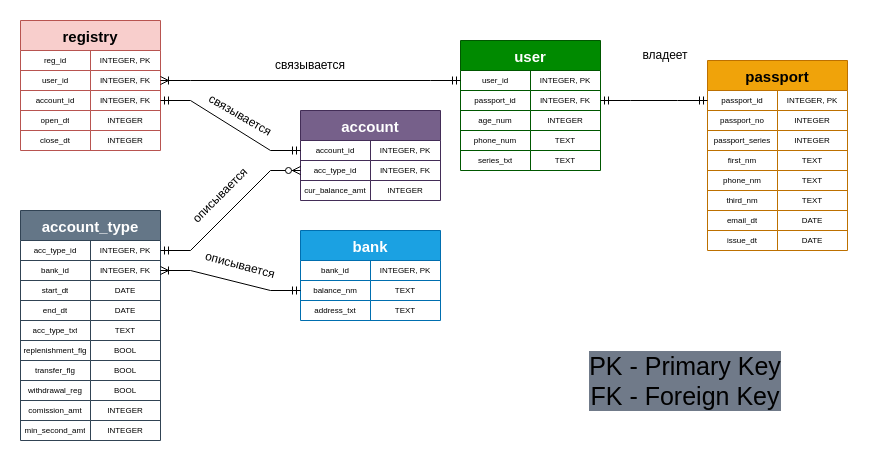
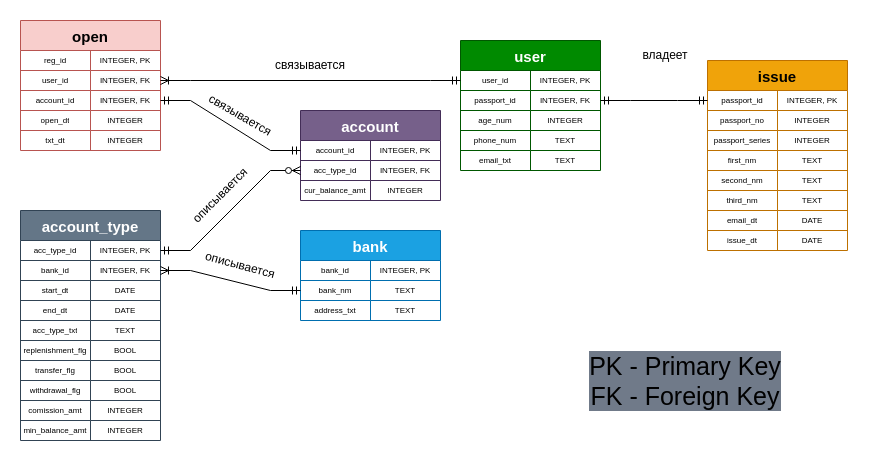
(90, 37) -> (90, 37)
(777, 77) -> (777, 77)
(56, 141) -> (56, 141)
(496, 161) -> (496, 161)
(743, 181) -> (743, 181)
(336, 291) -> (336, 291)
(56, 391) -> (56, 391)
(56, 431) -> (56, 431)
